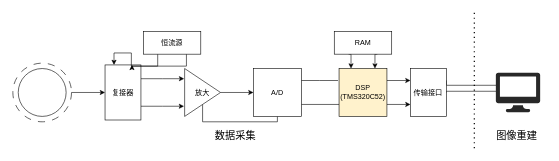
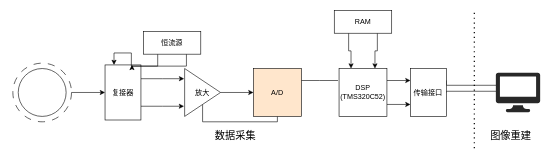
(363, 43) -> (363, 22)
(278, 93) -> (278, 93)
(363, 93) -> (363, 93)
(320, 105) -> none
(518, 137) -> (512, 137)
